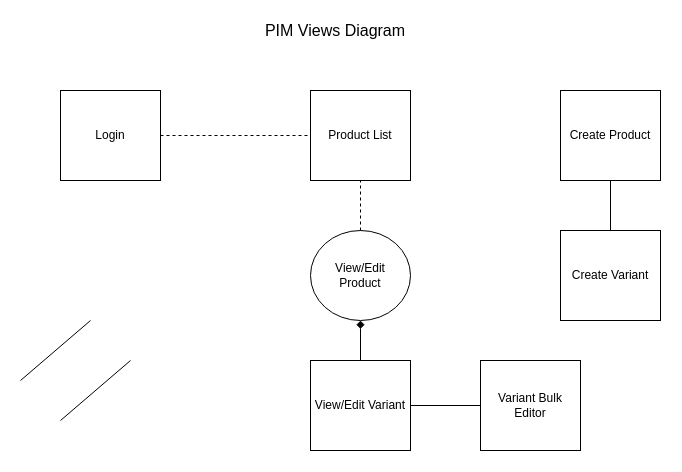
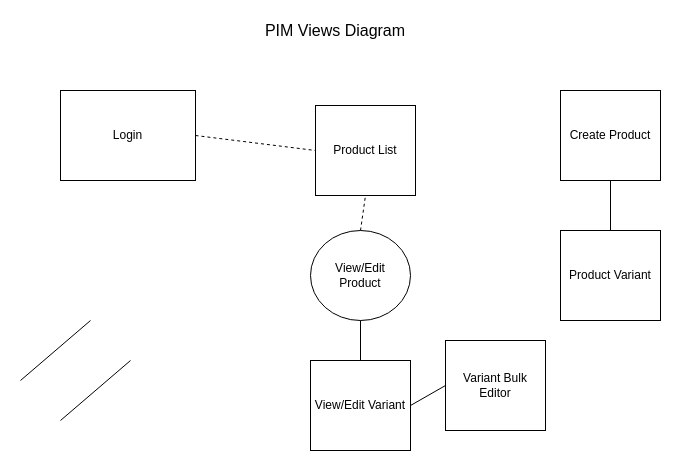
(111, 136) -> (128, 136)
(361, 136) -> (366, 151)
(611, 276) -> (611, 276)
(361, 329) -> (361, 325)
(531, 406) -> (496, 386)
